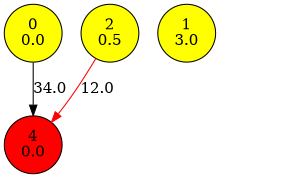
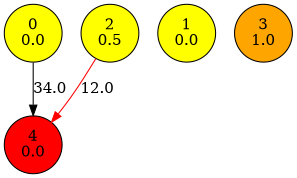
(187, 33) -> (187, 33)
none -> (263, 33)
